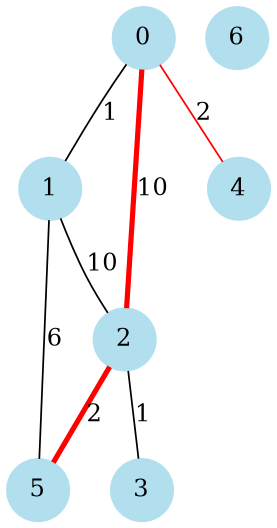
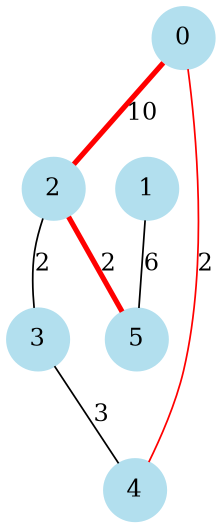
(237, 38) -> none
(95, 112) -> none
(82, 267) -> none
none -> (87, 415)
(144, 415) -> (43, 264)
